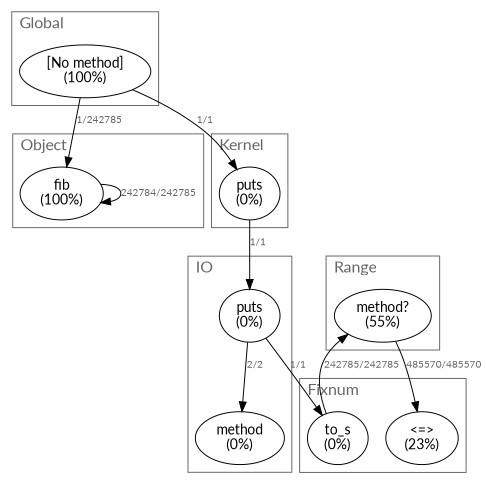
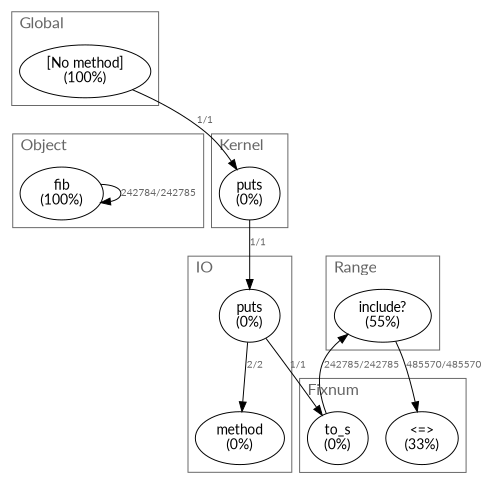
(74, 128) -> none
(383, 316) -> (383, 316)
(422, 438) -> (422, 438)
